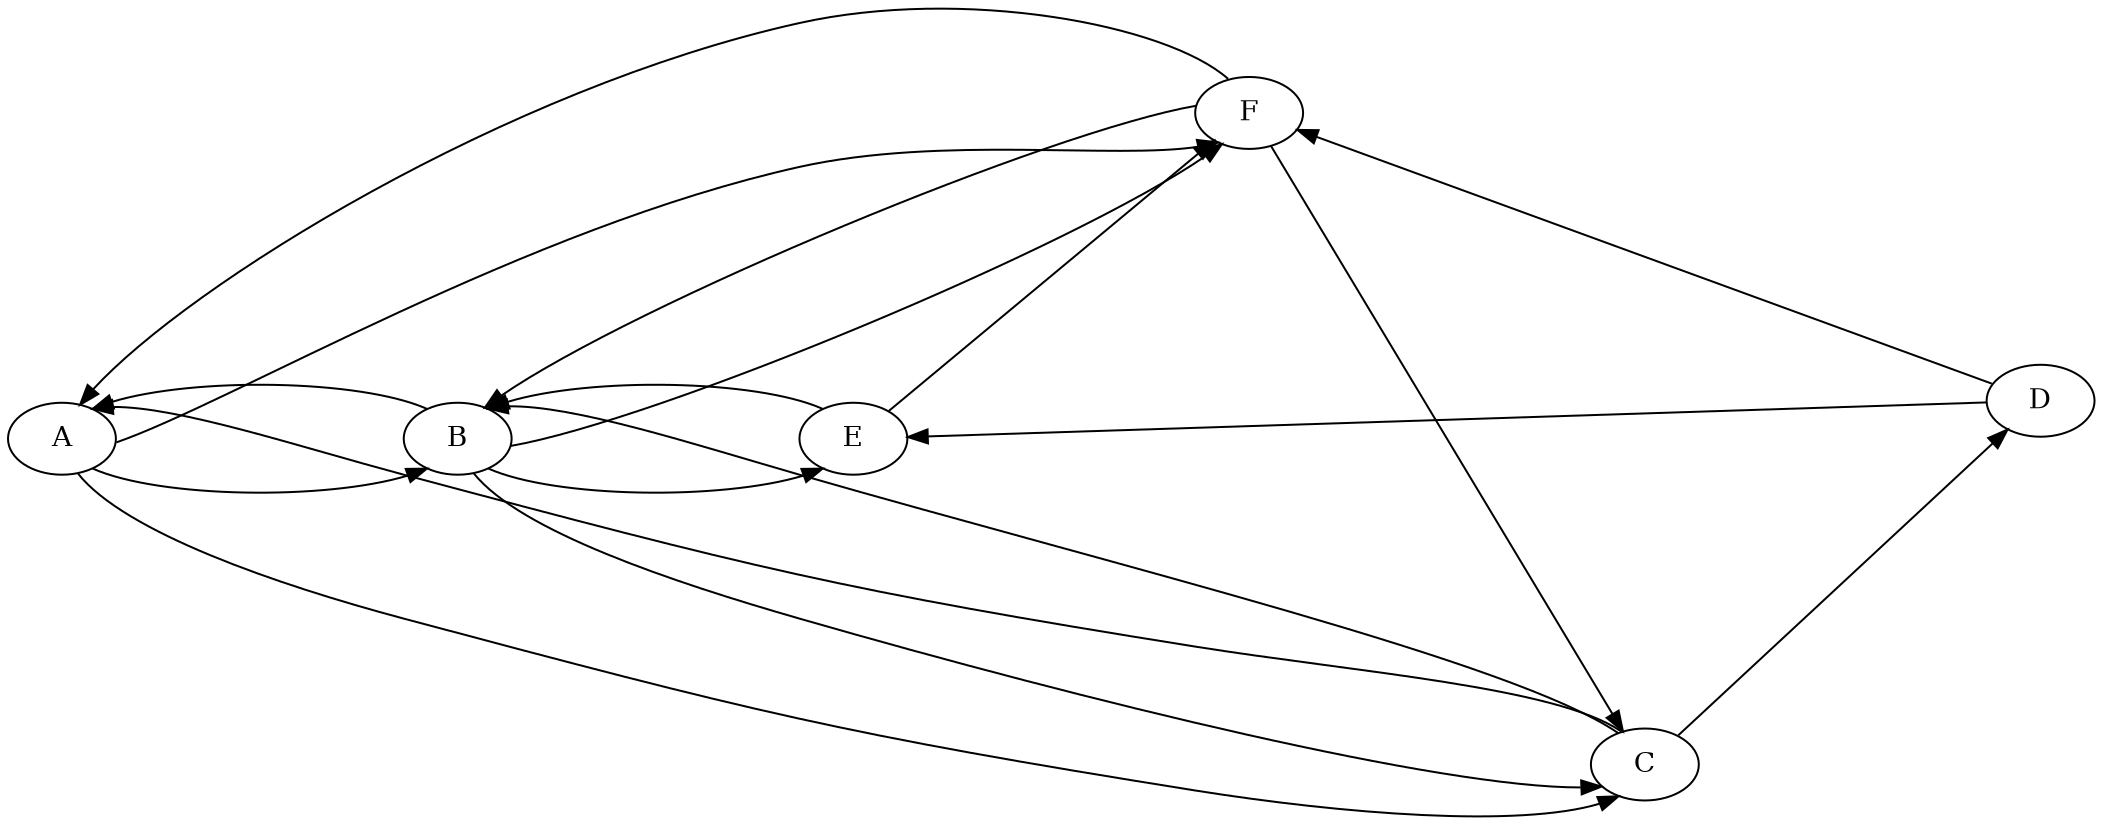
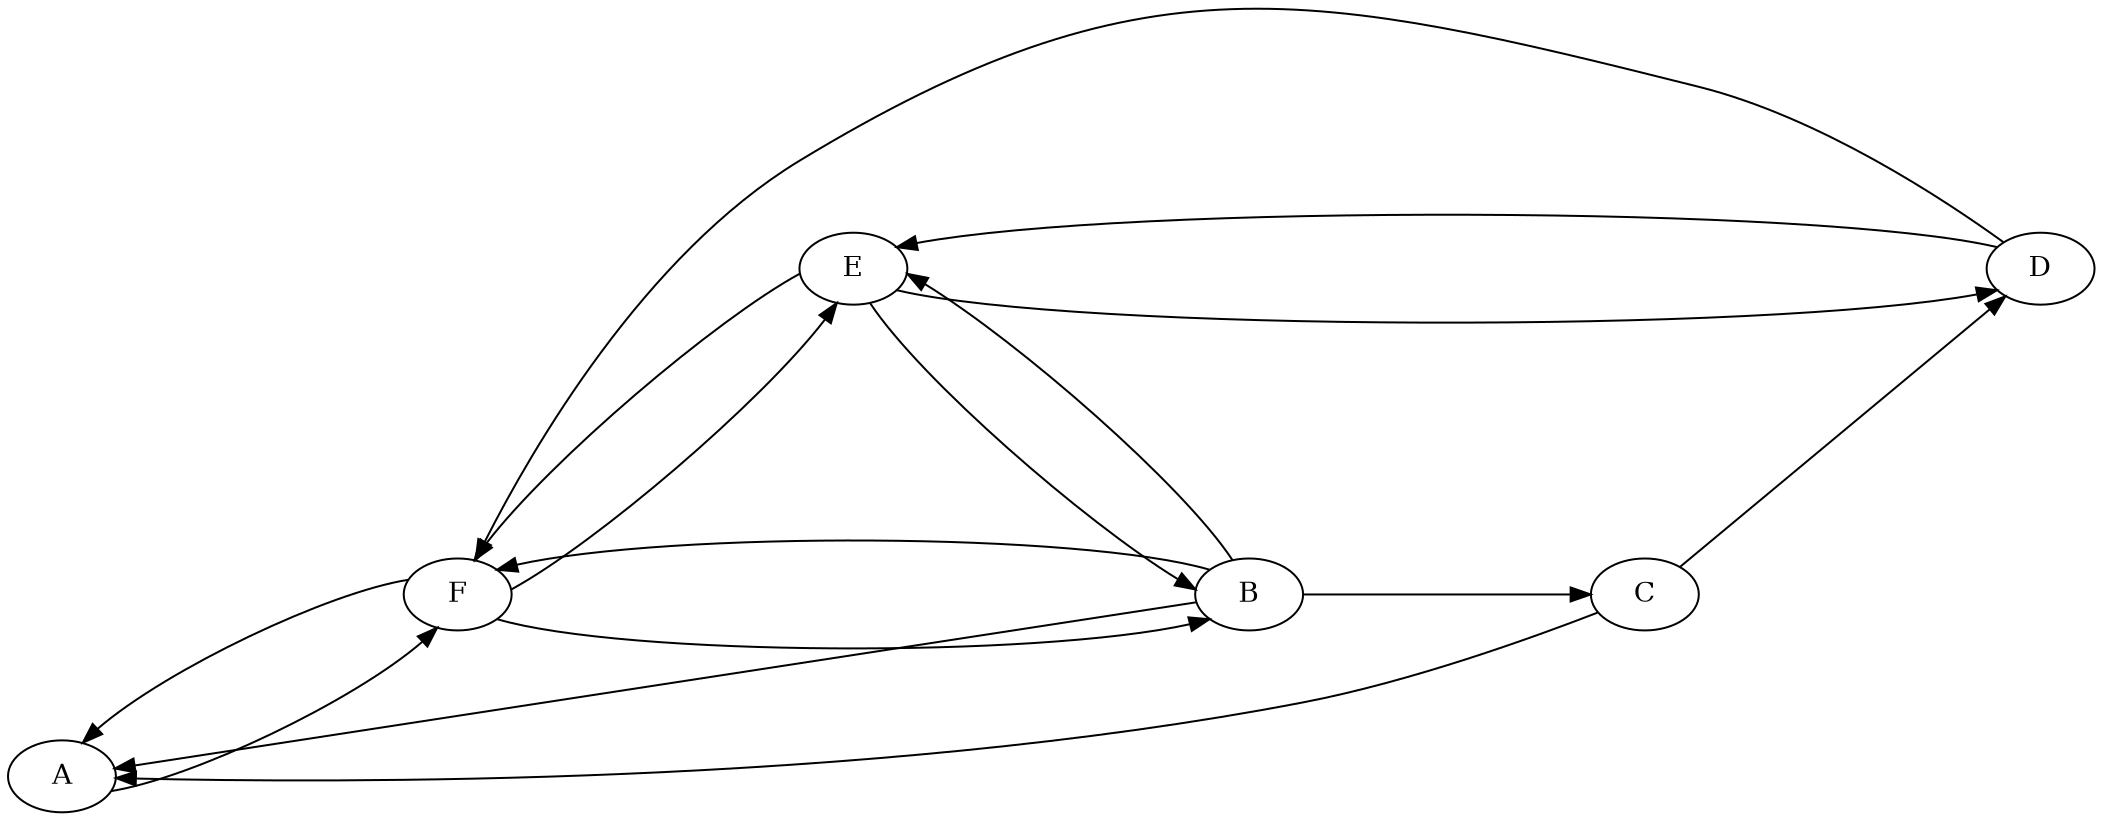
none -> (1437, 323)
(1450, 444) -> (679, 466)
(250, 492) -> none
(1069, 550) -> none
(819, 723) -> none
